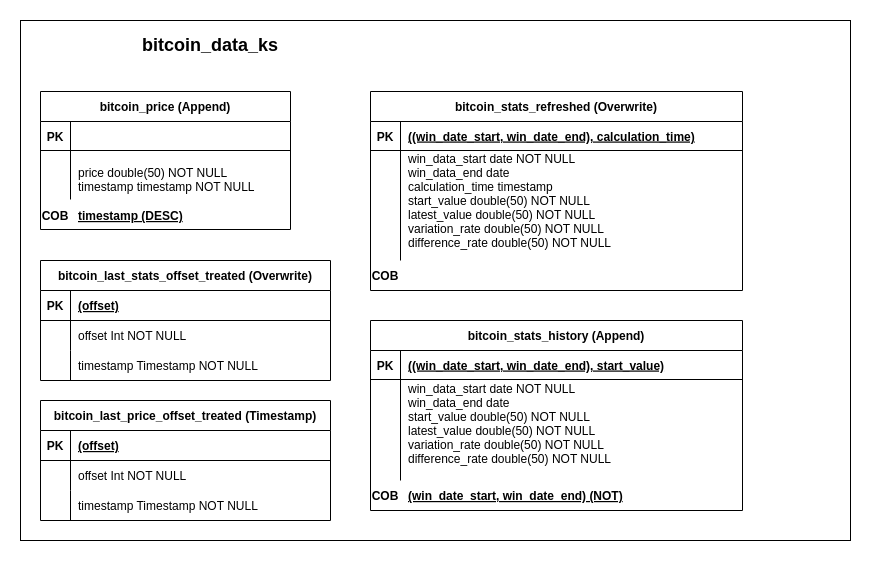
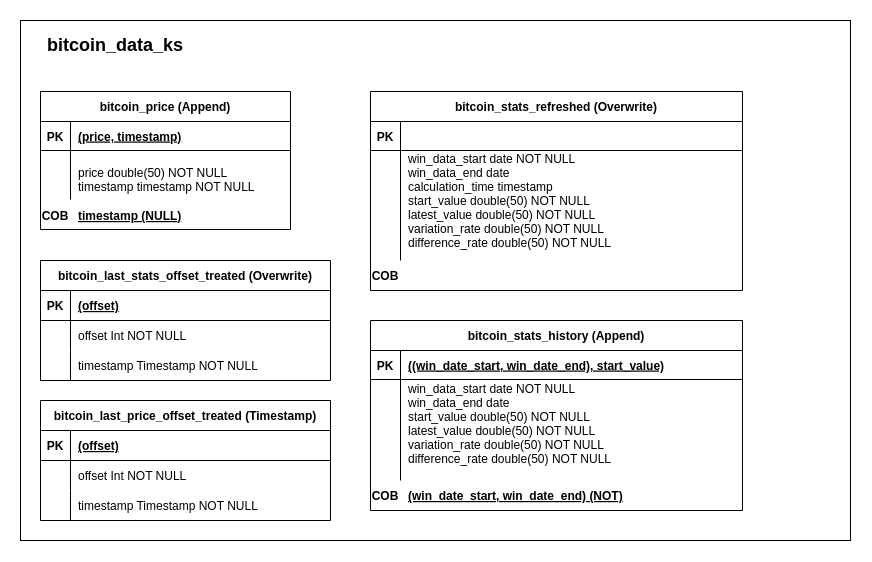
(211, 46) -> (116, 46)
none -> (181, 136)
(572, 136) -> none
(129, 216) -> (129, 216)
